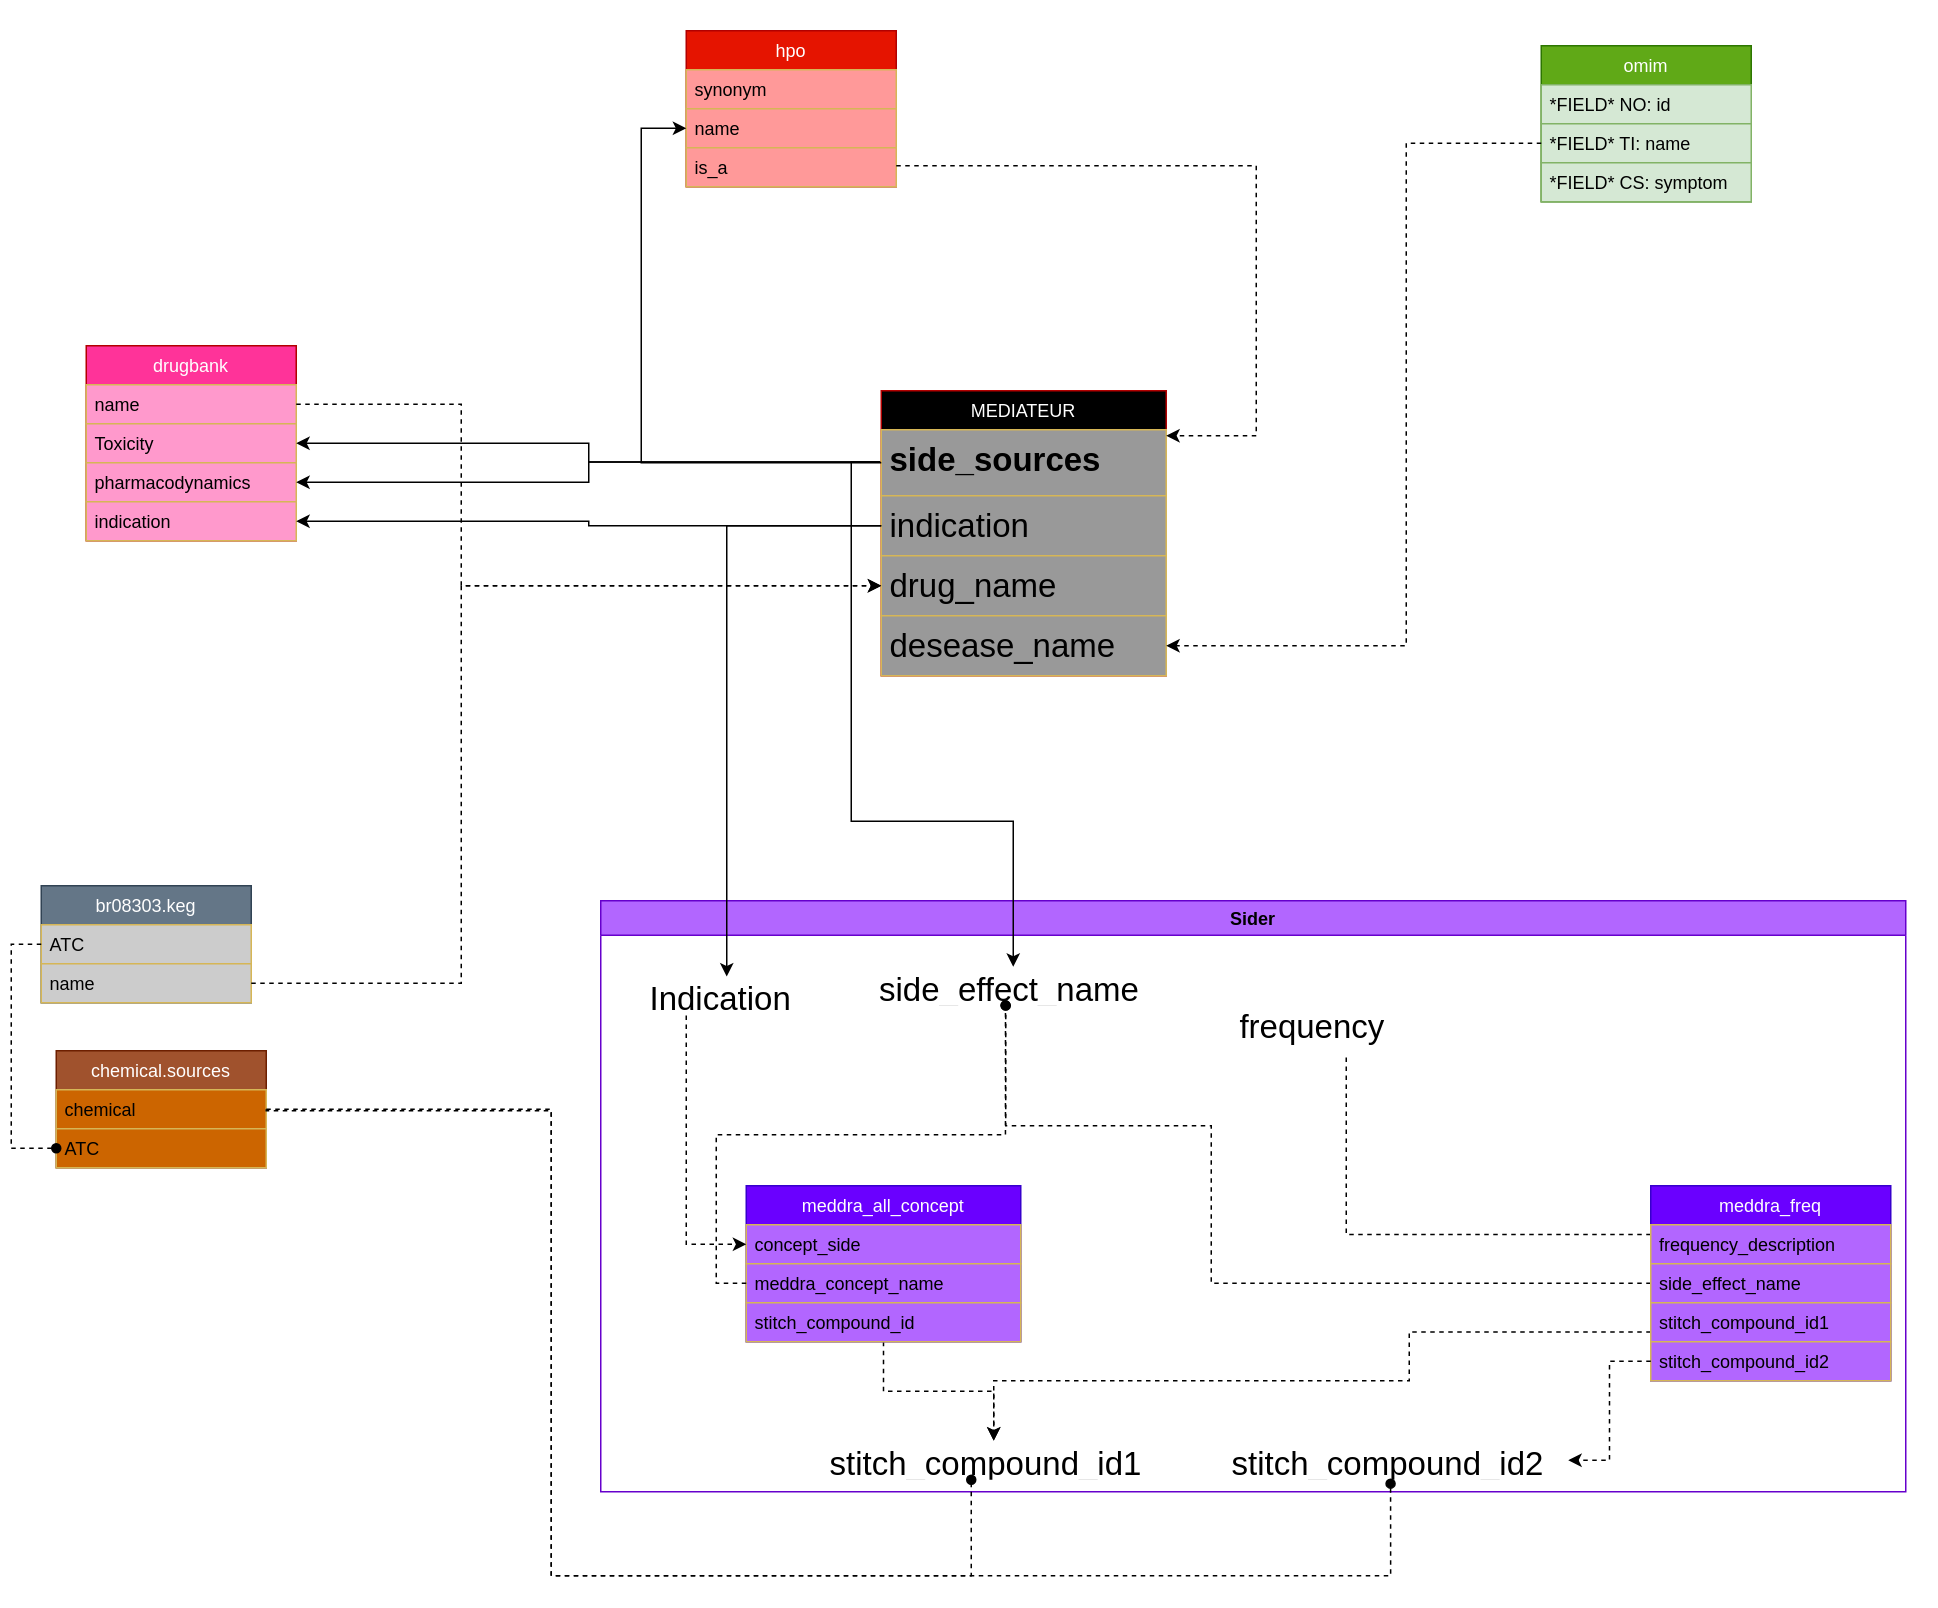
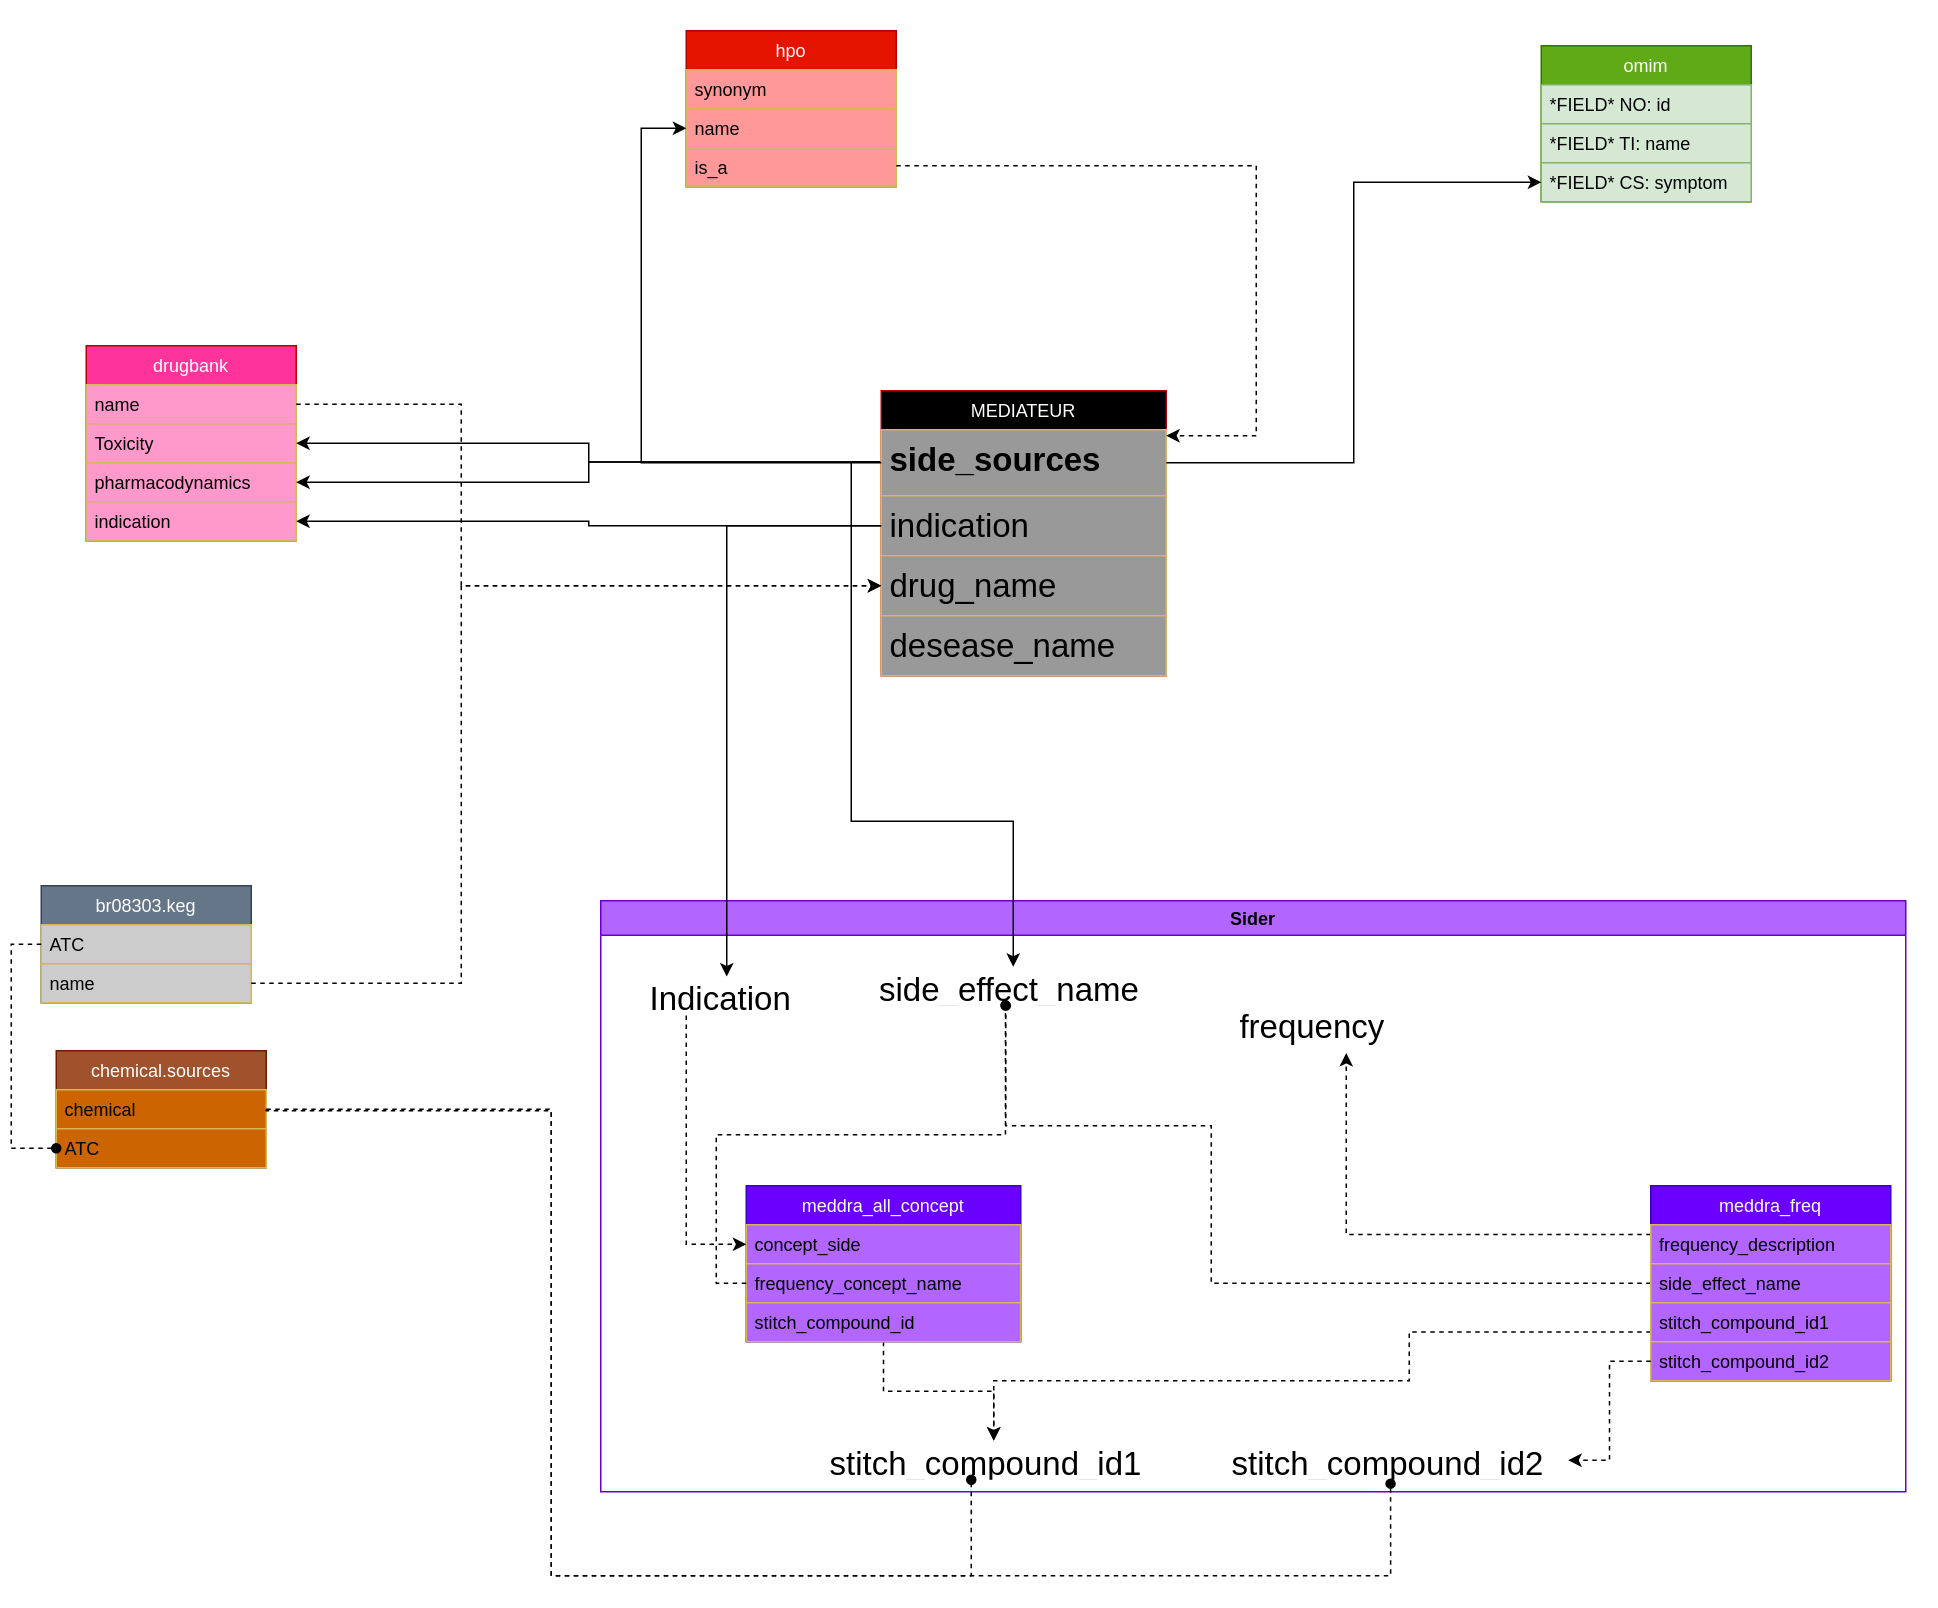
none -> (1354, 327)
(1406, 443) -> none
(1346, 1059) -> (1346, 1064)
(850, 1284) -> (865, 1284)
